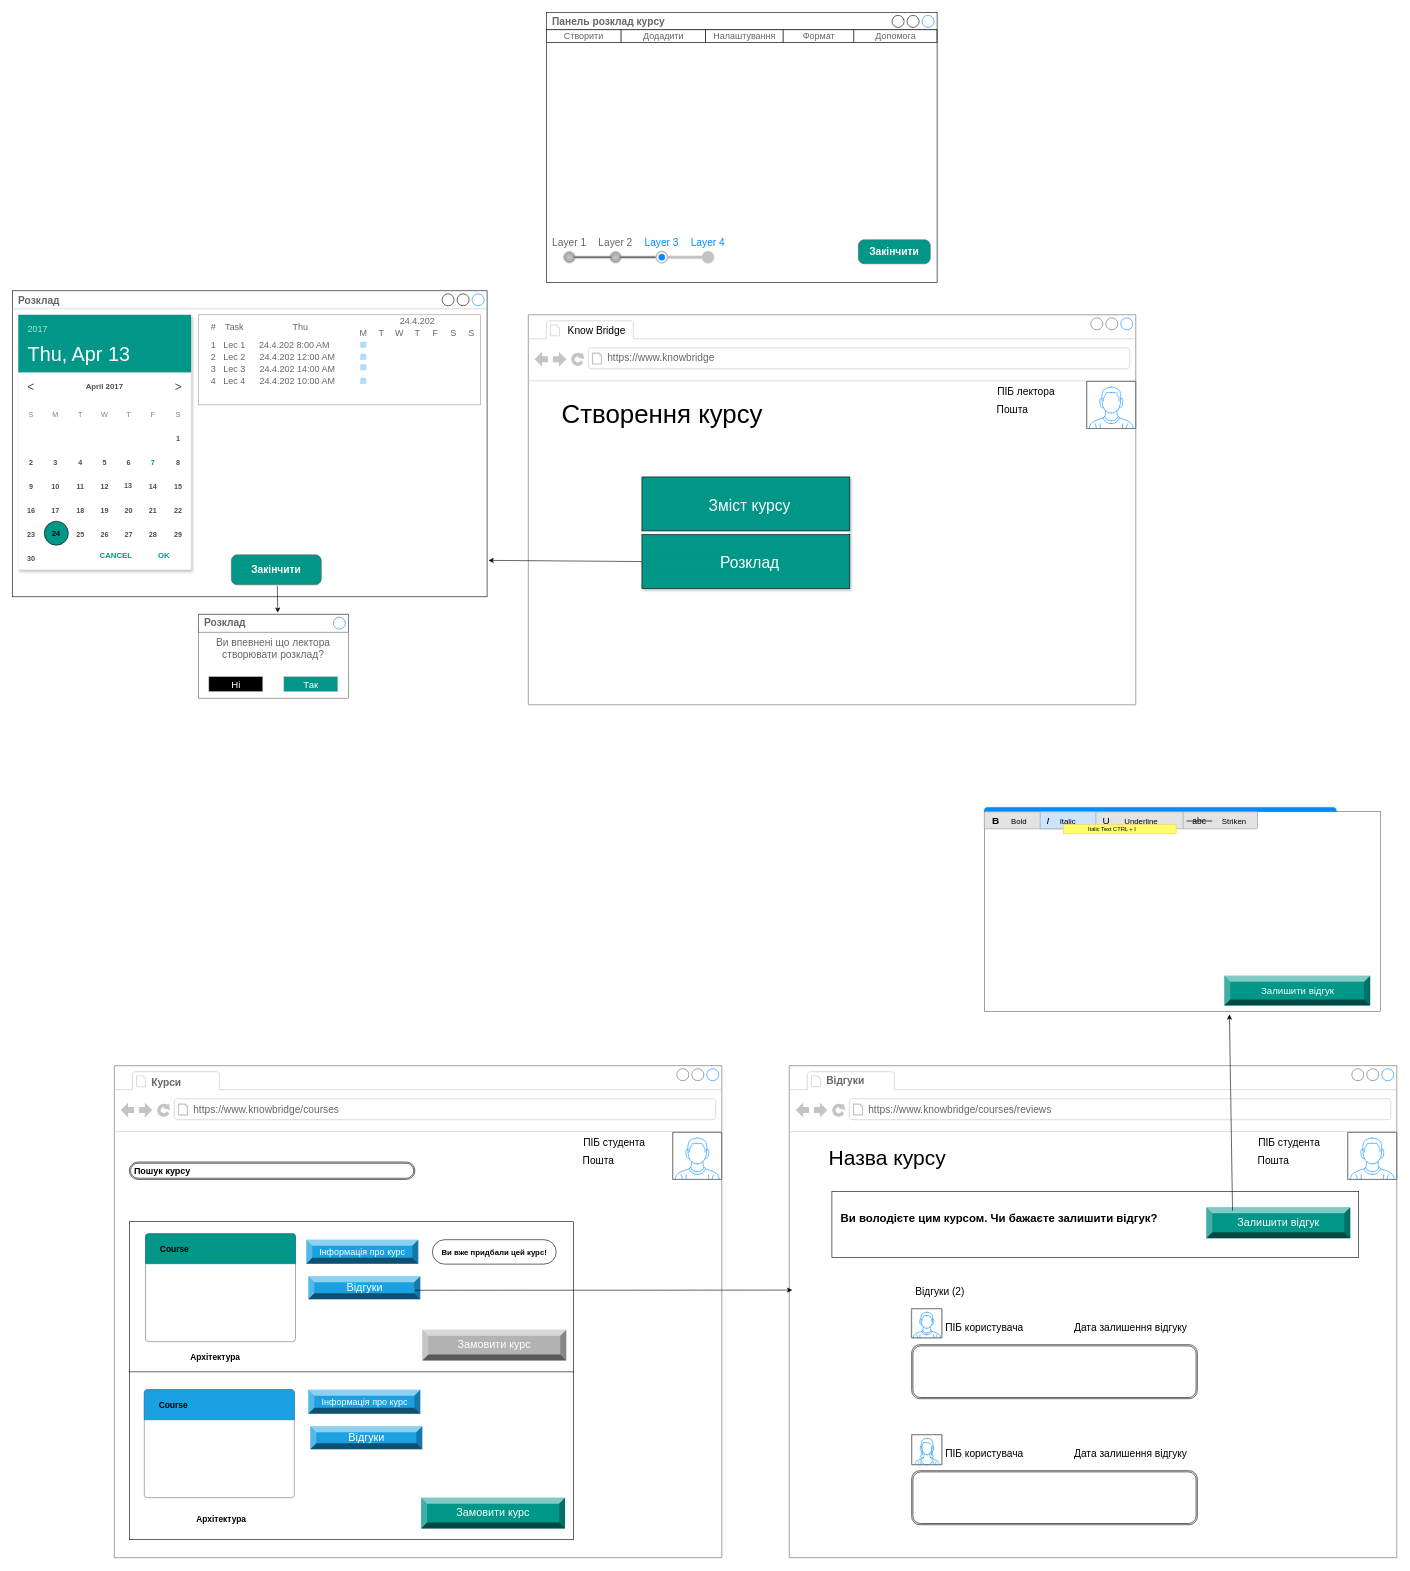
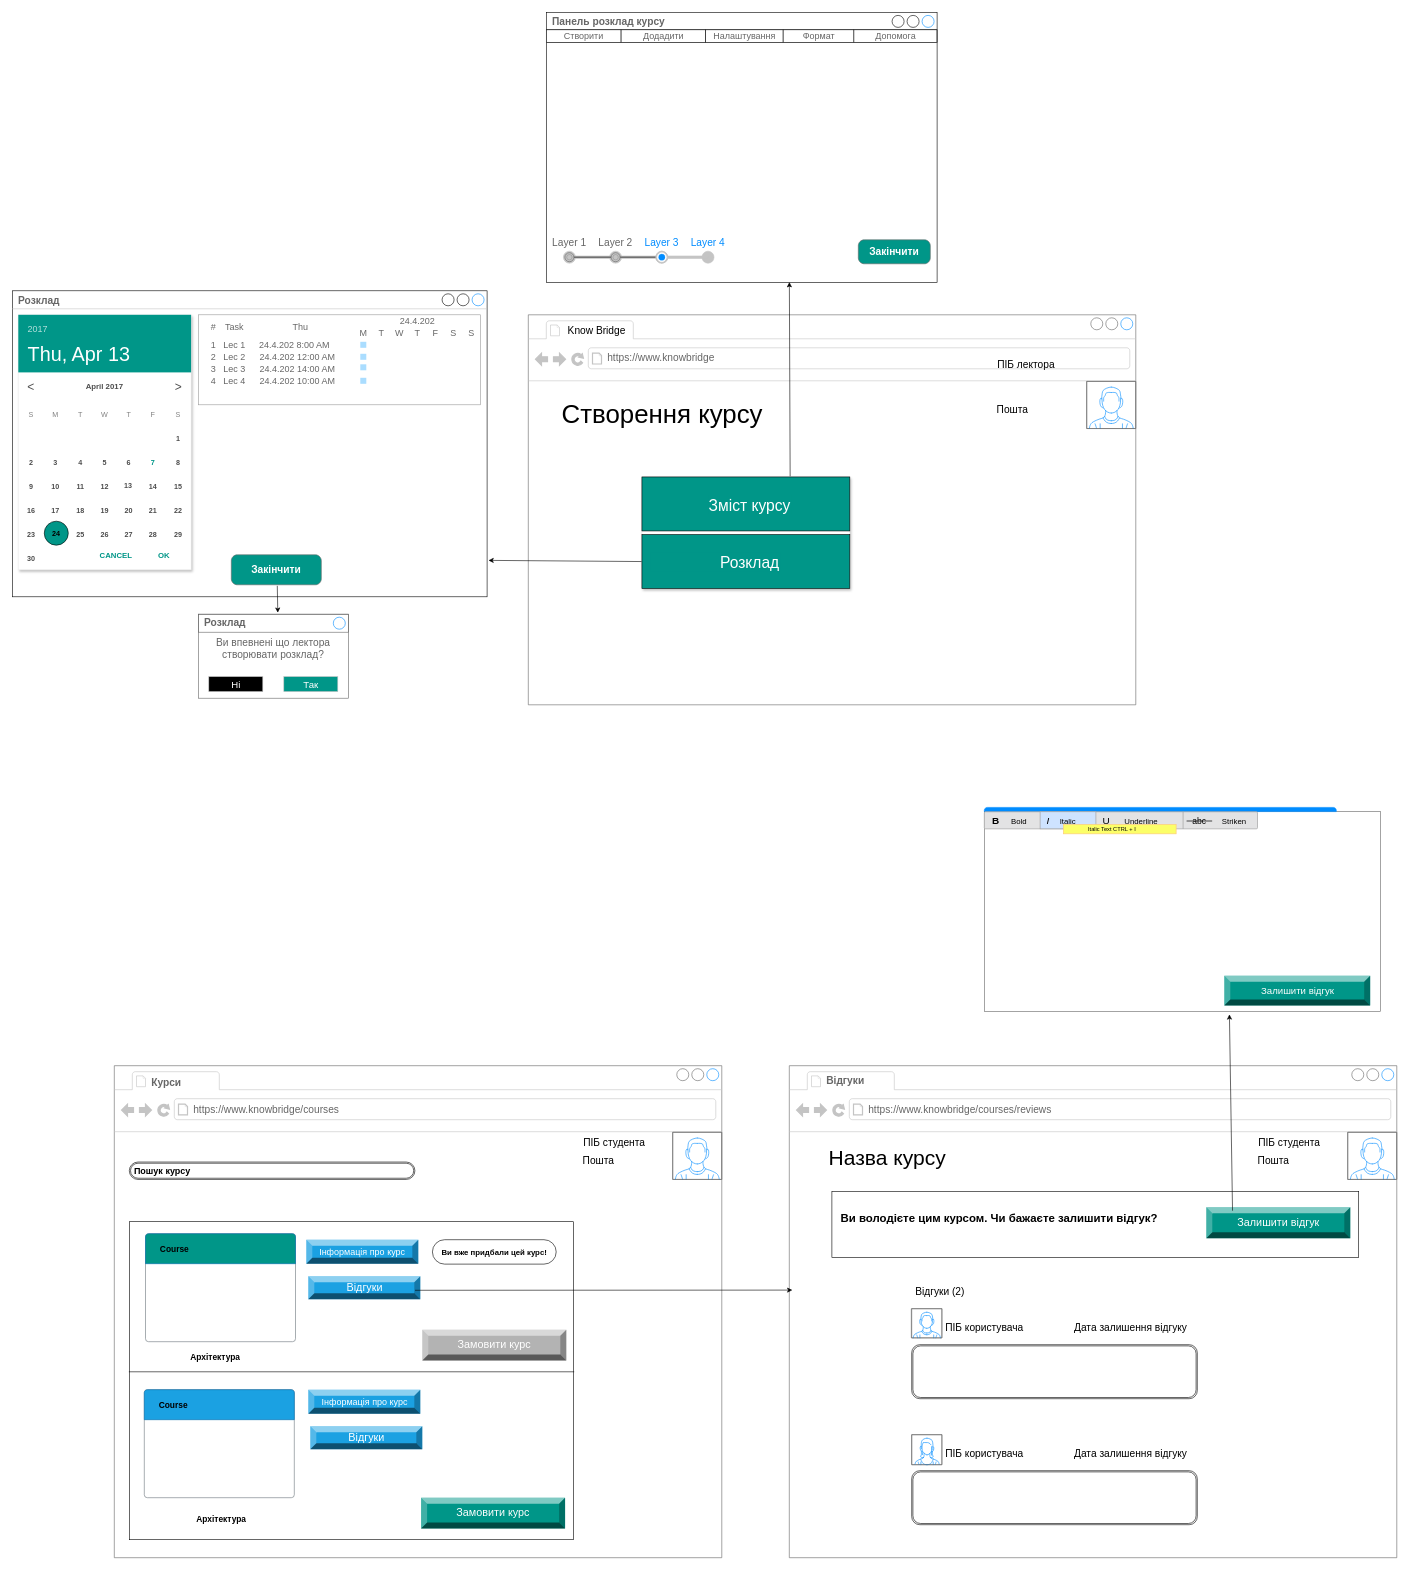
none -> (790, 323)
(1040, 390) -> (1040, 363)
